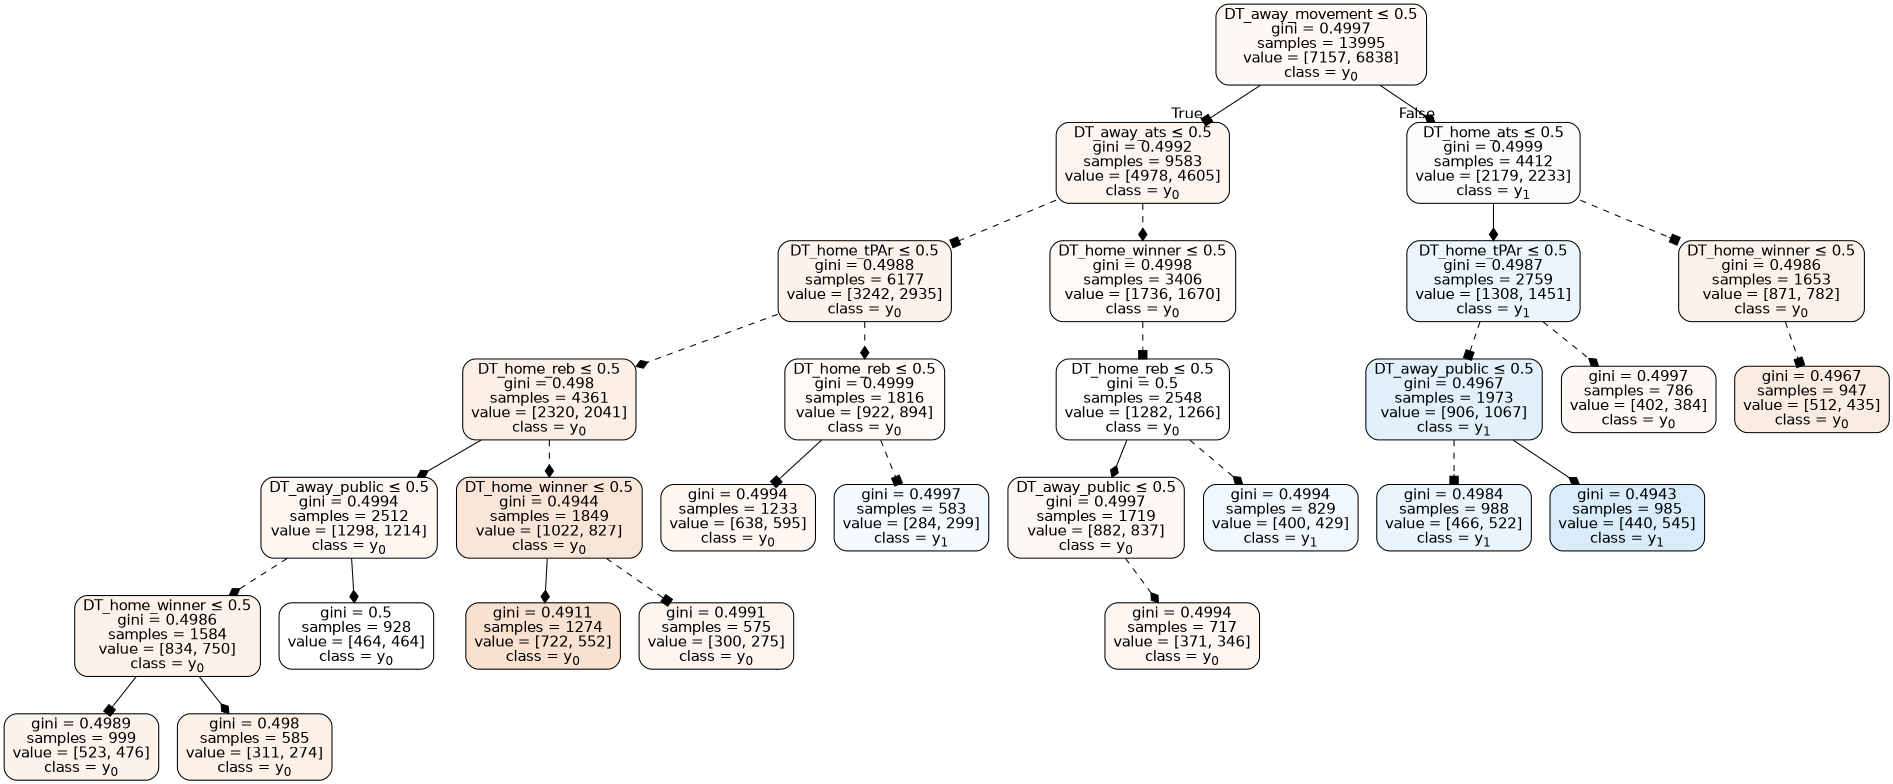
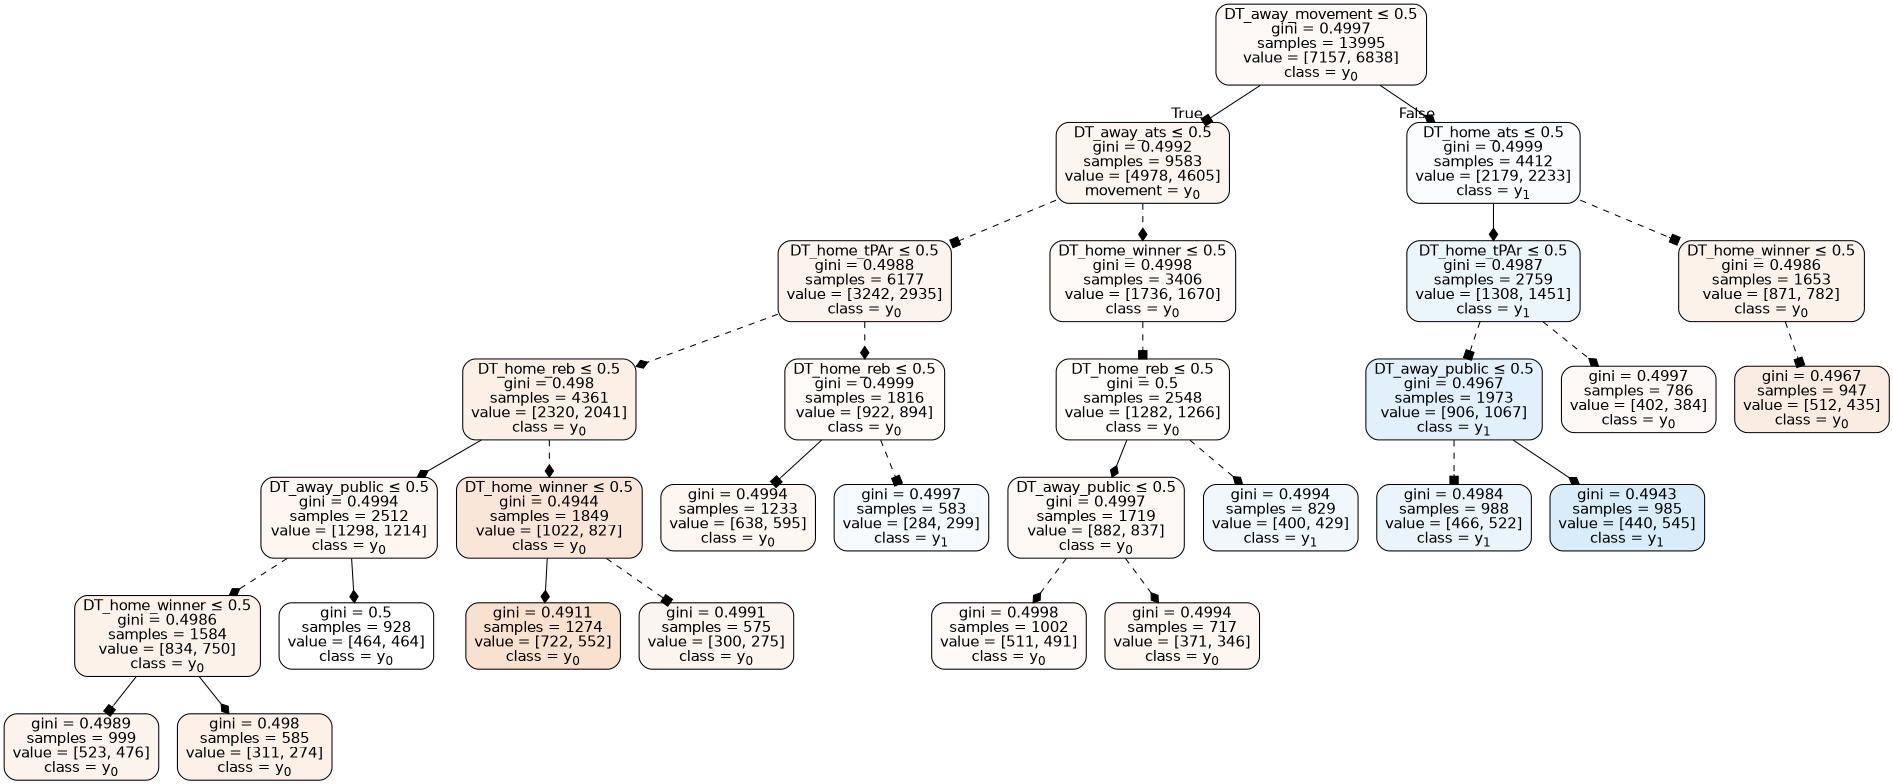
(1139, 191) -> (1139, 191)
none -> (1009, 636)
